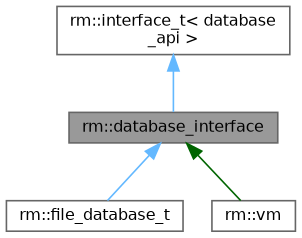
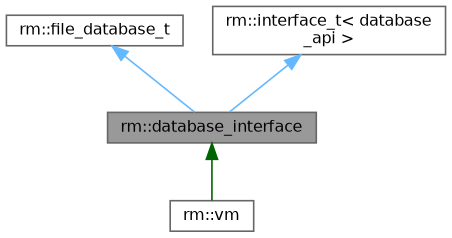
(128, 178) -> (160, 84)
